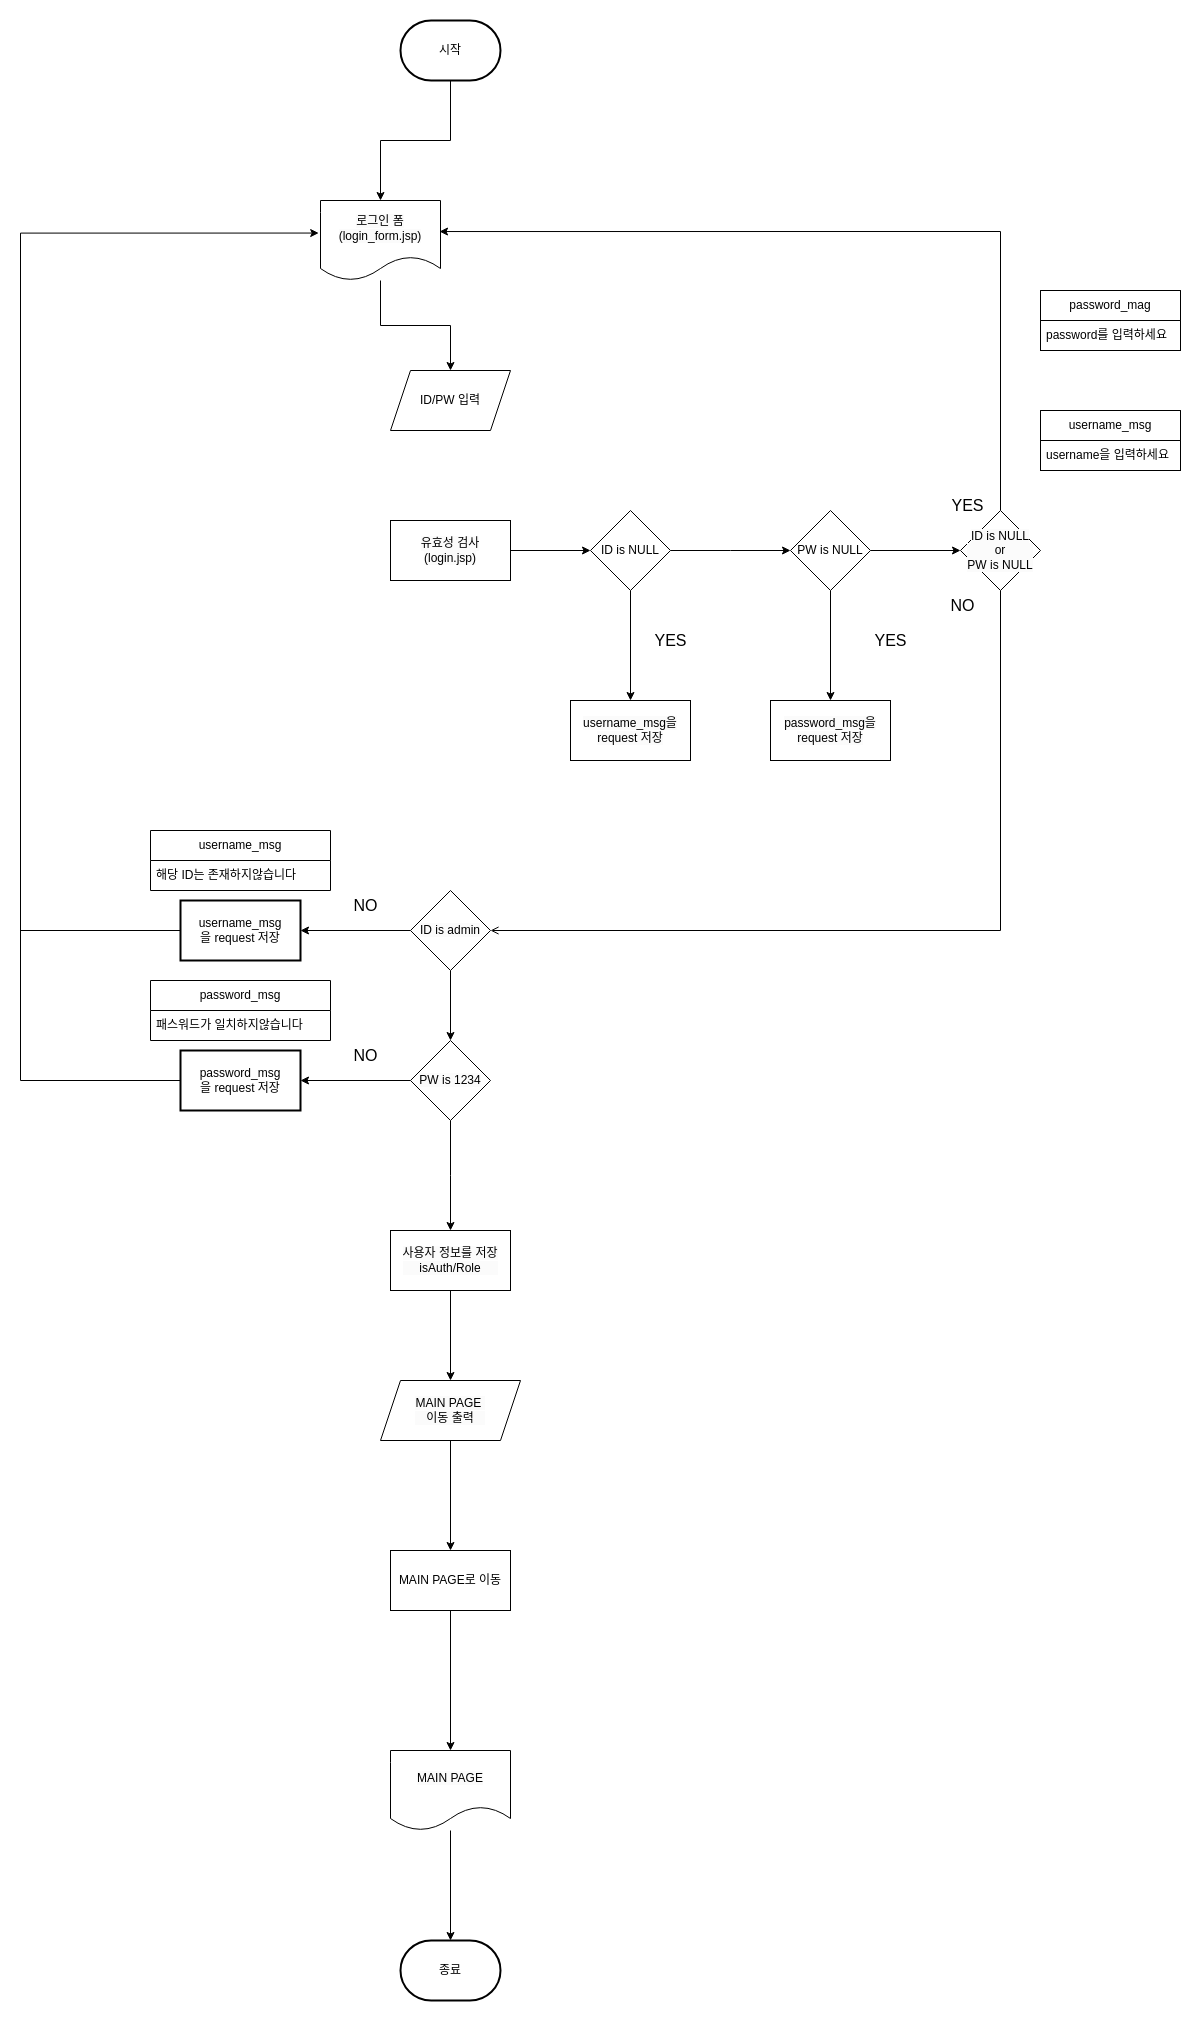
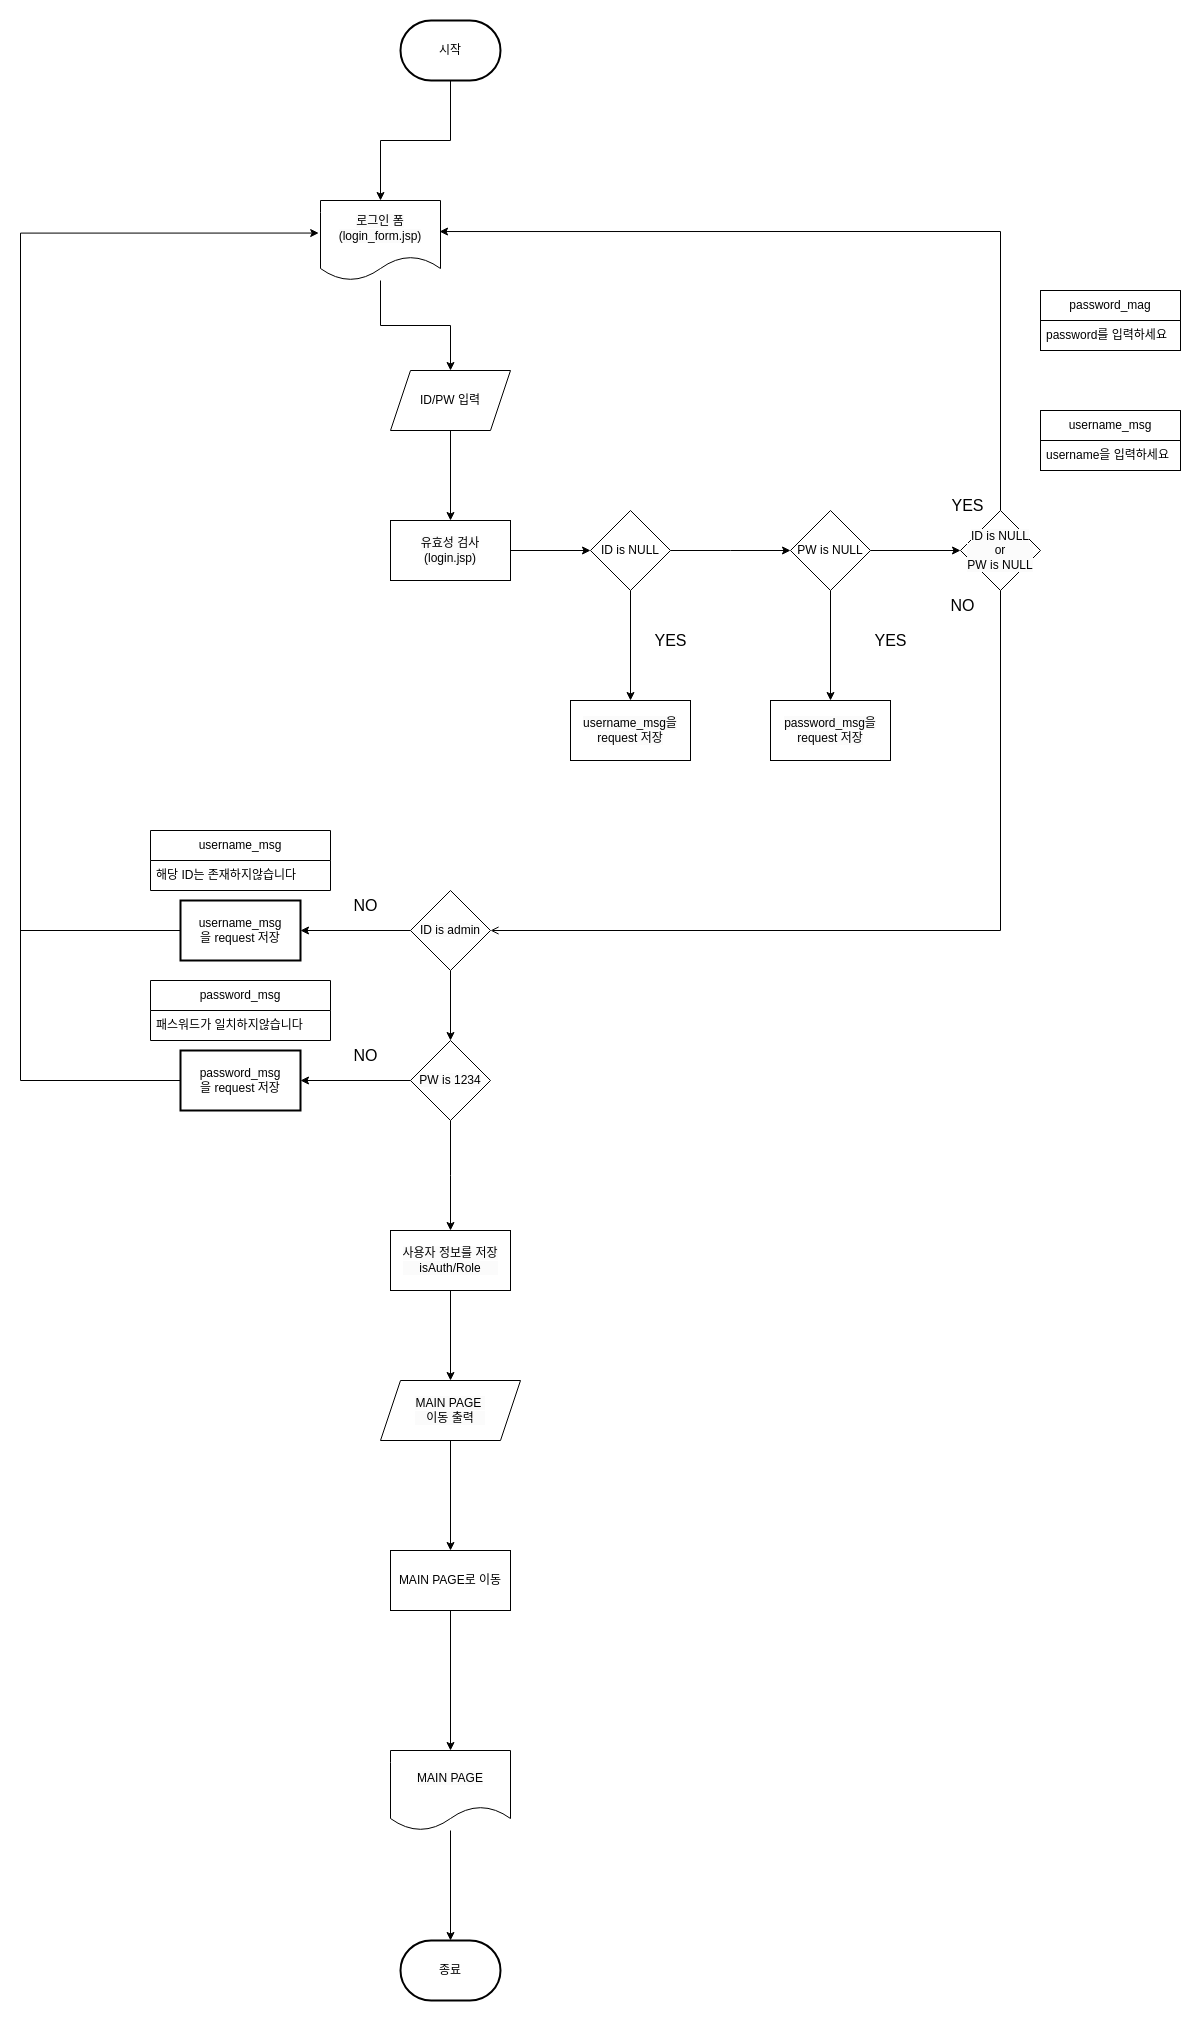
none -> (451, 472)
